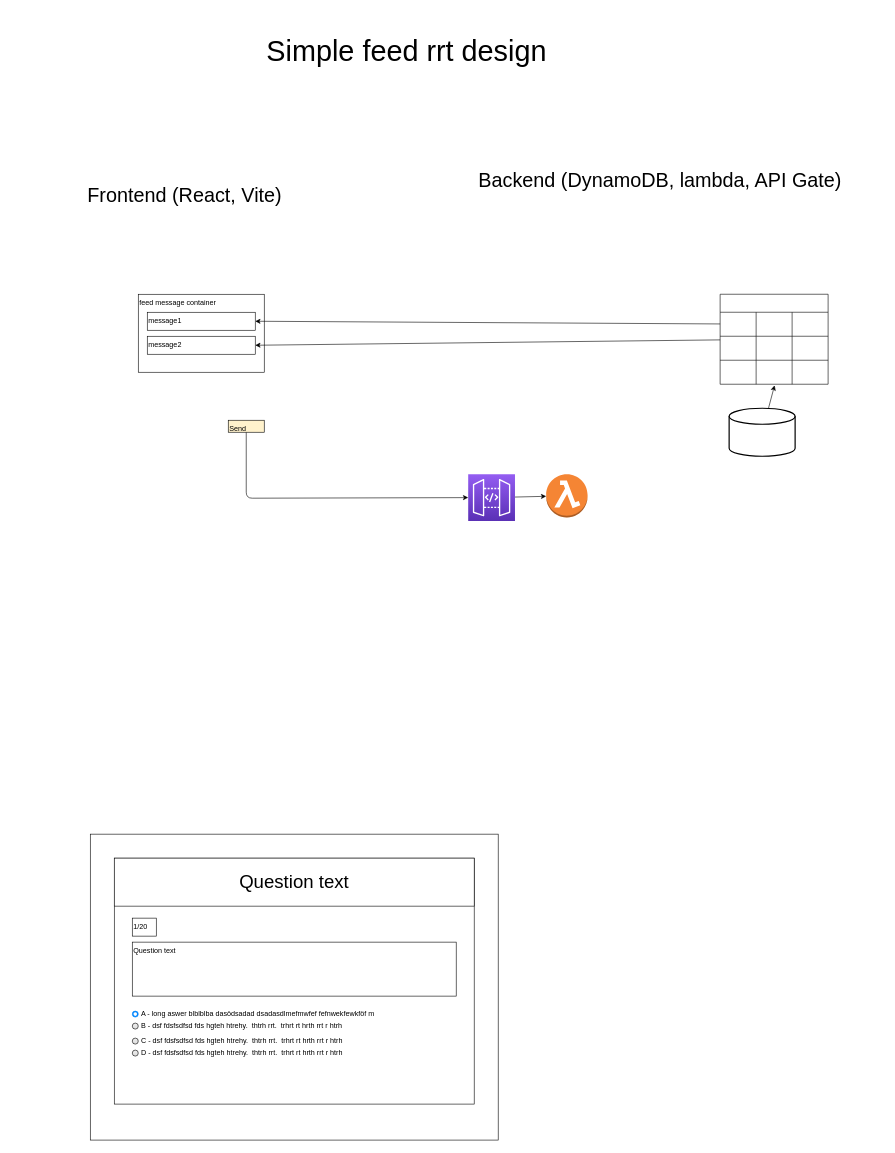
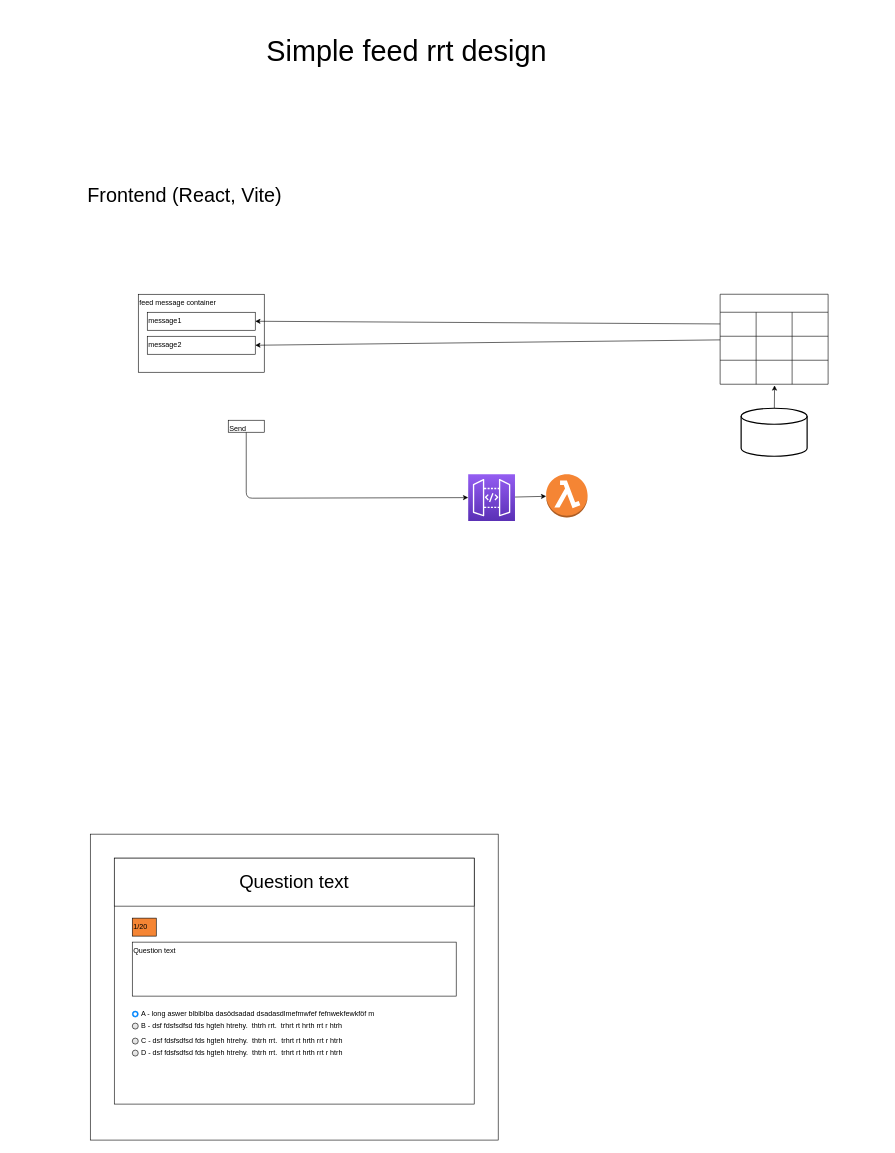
(660, 180) -> none
(246, 426) -> (246, 426)
(762, 432) -> (774, 432)
(144, 927) -> (144, 927)
